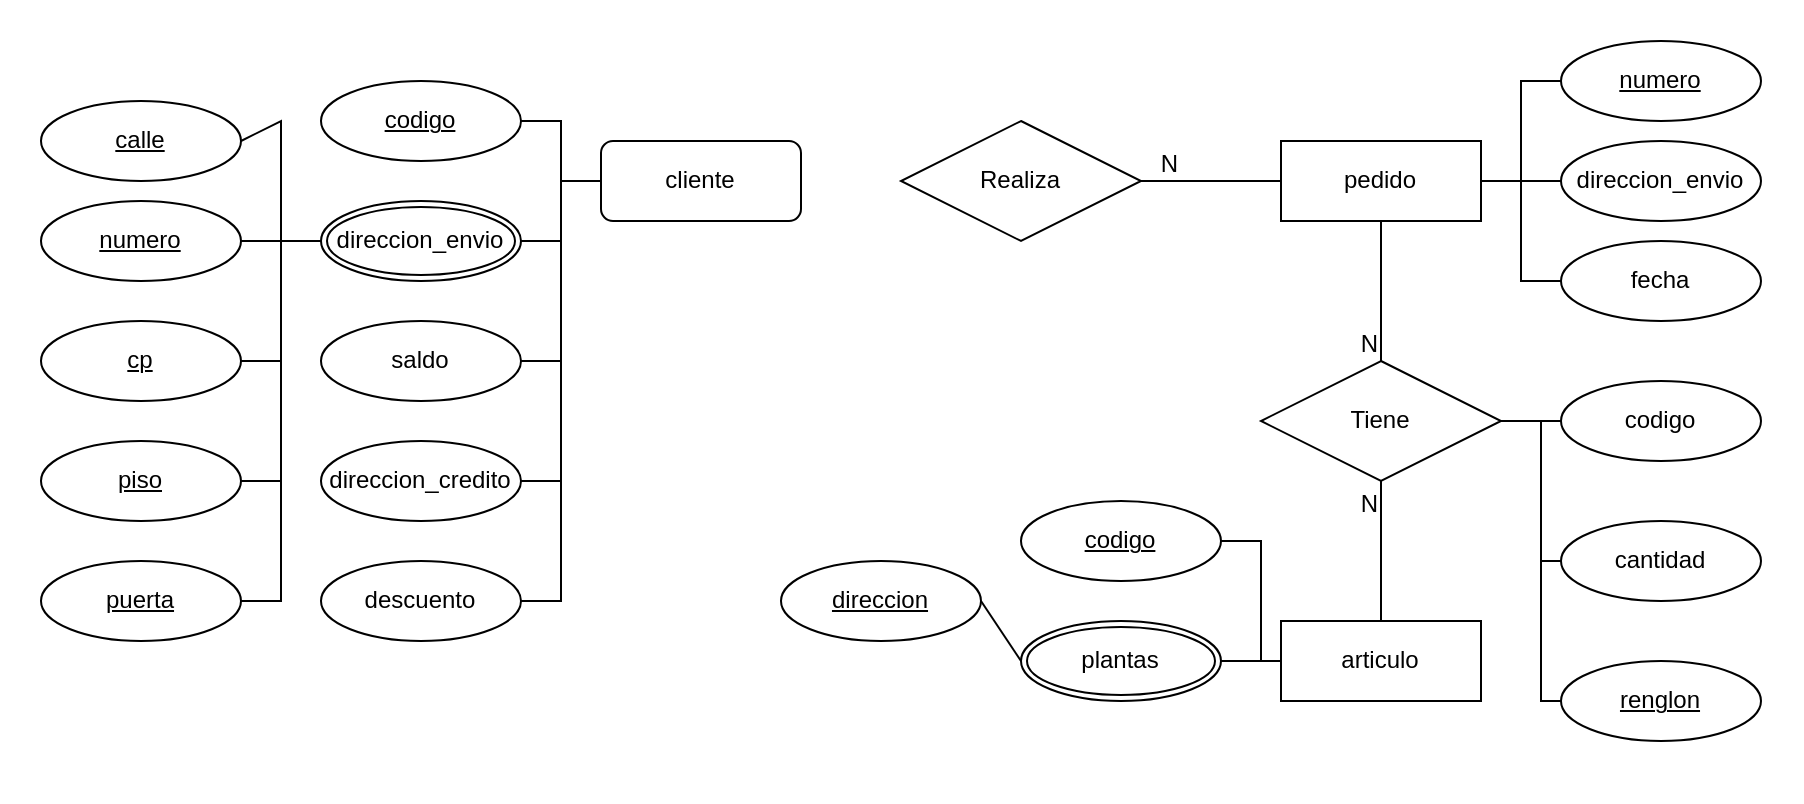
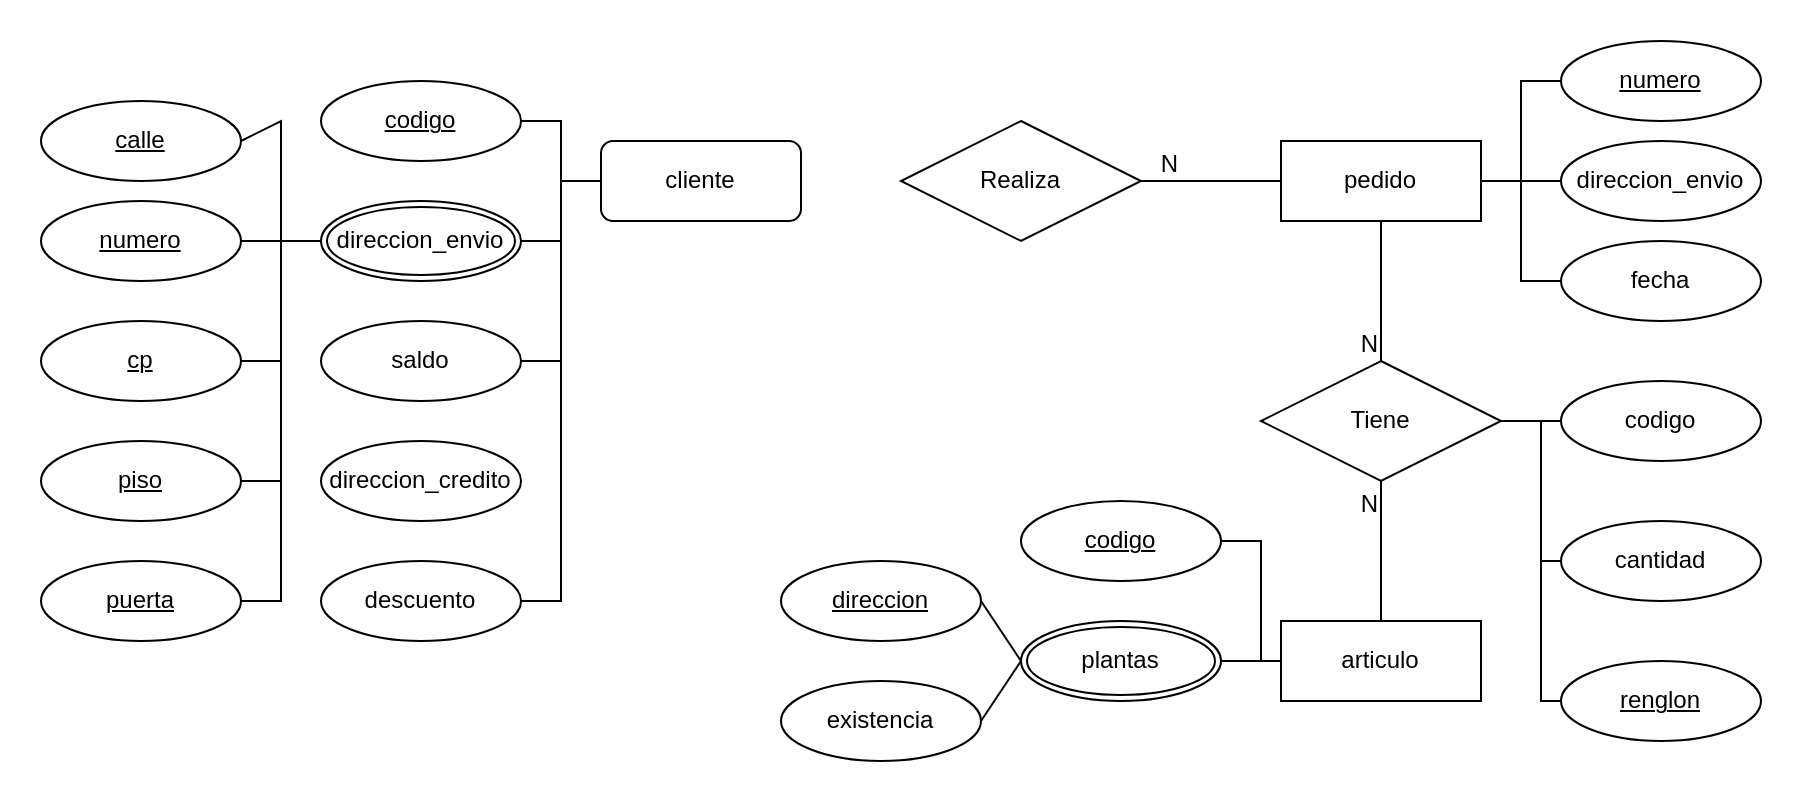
(539, 481) -> none
none -> (1000, 692)
none -> (881, 721)
